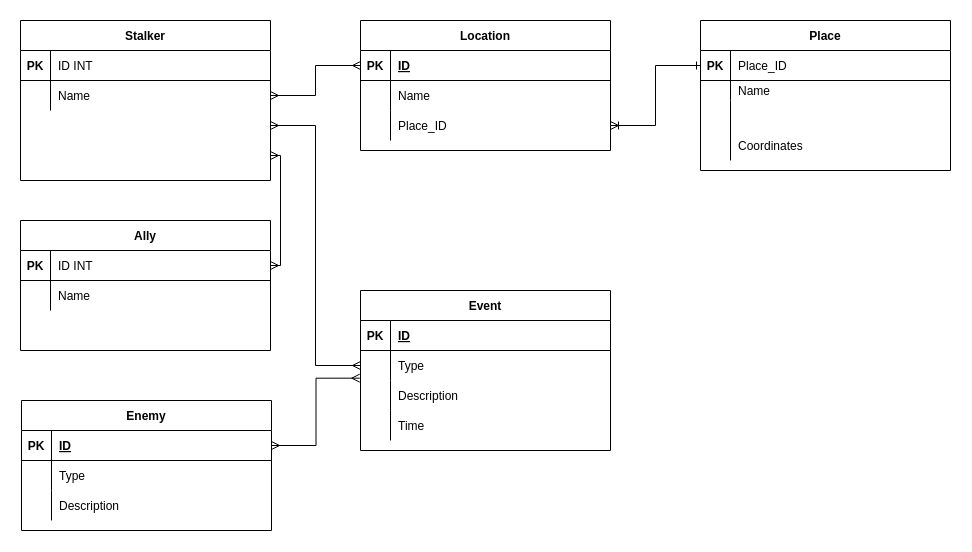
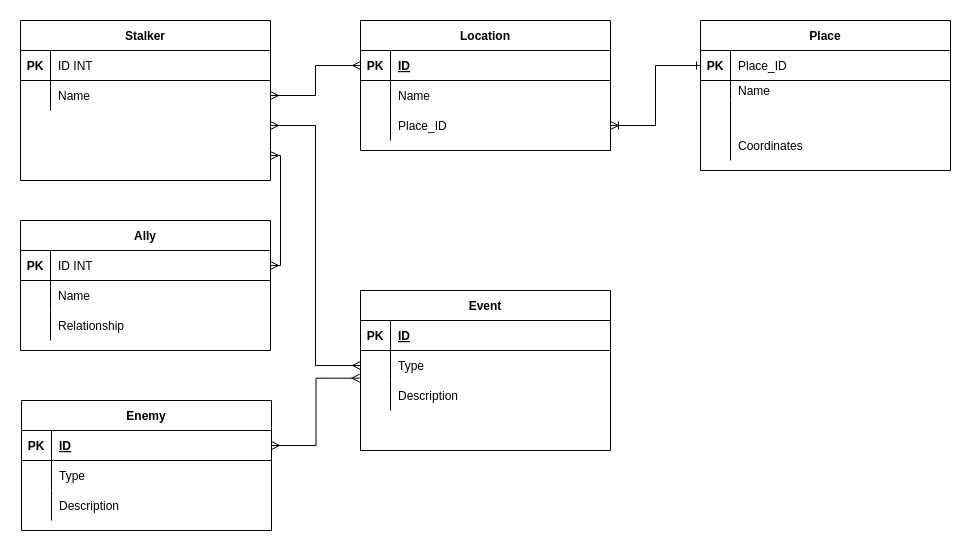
none -> (161, 326)
(501, 426) -> none
